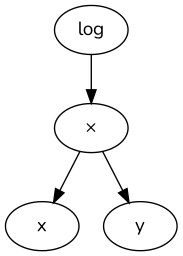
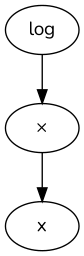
(140, 226) -> none
